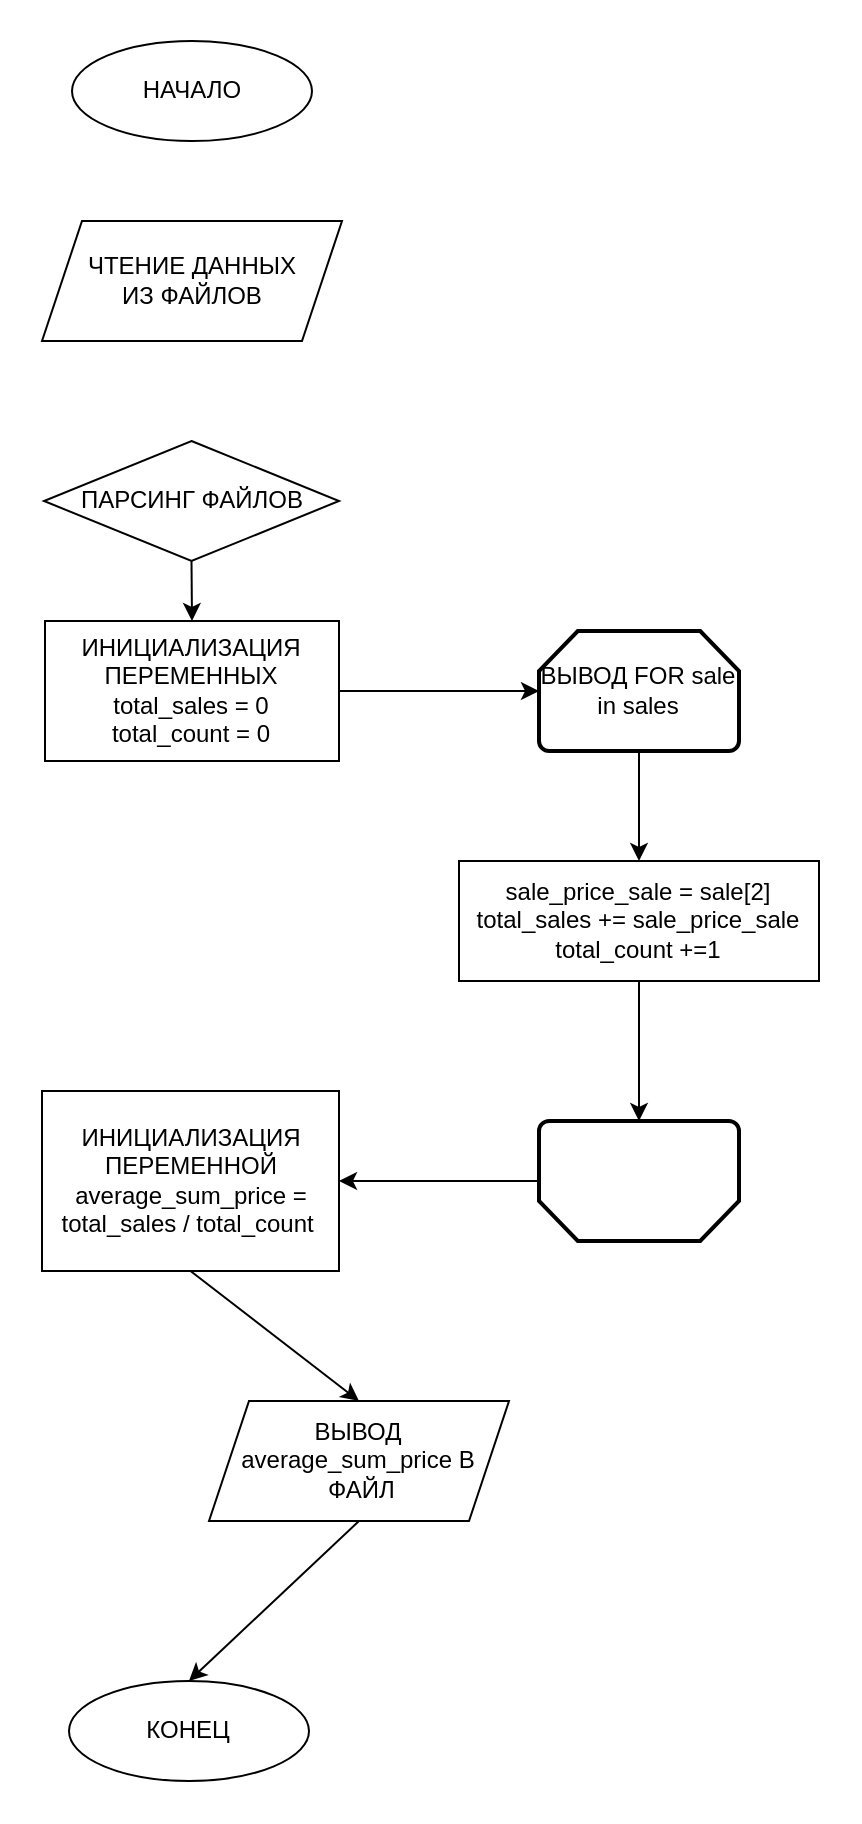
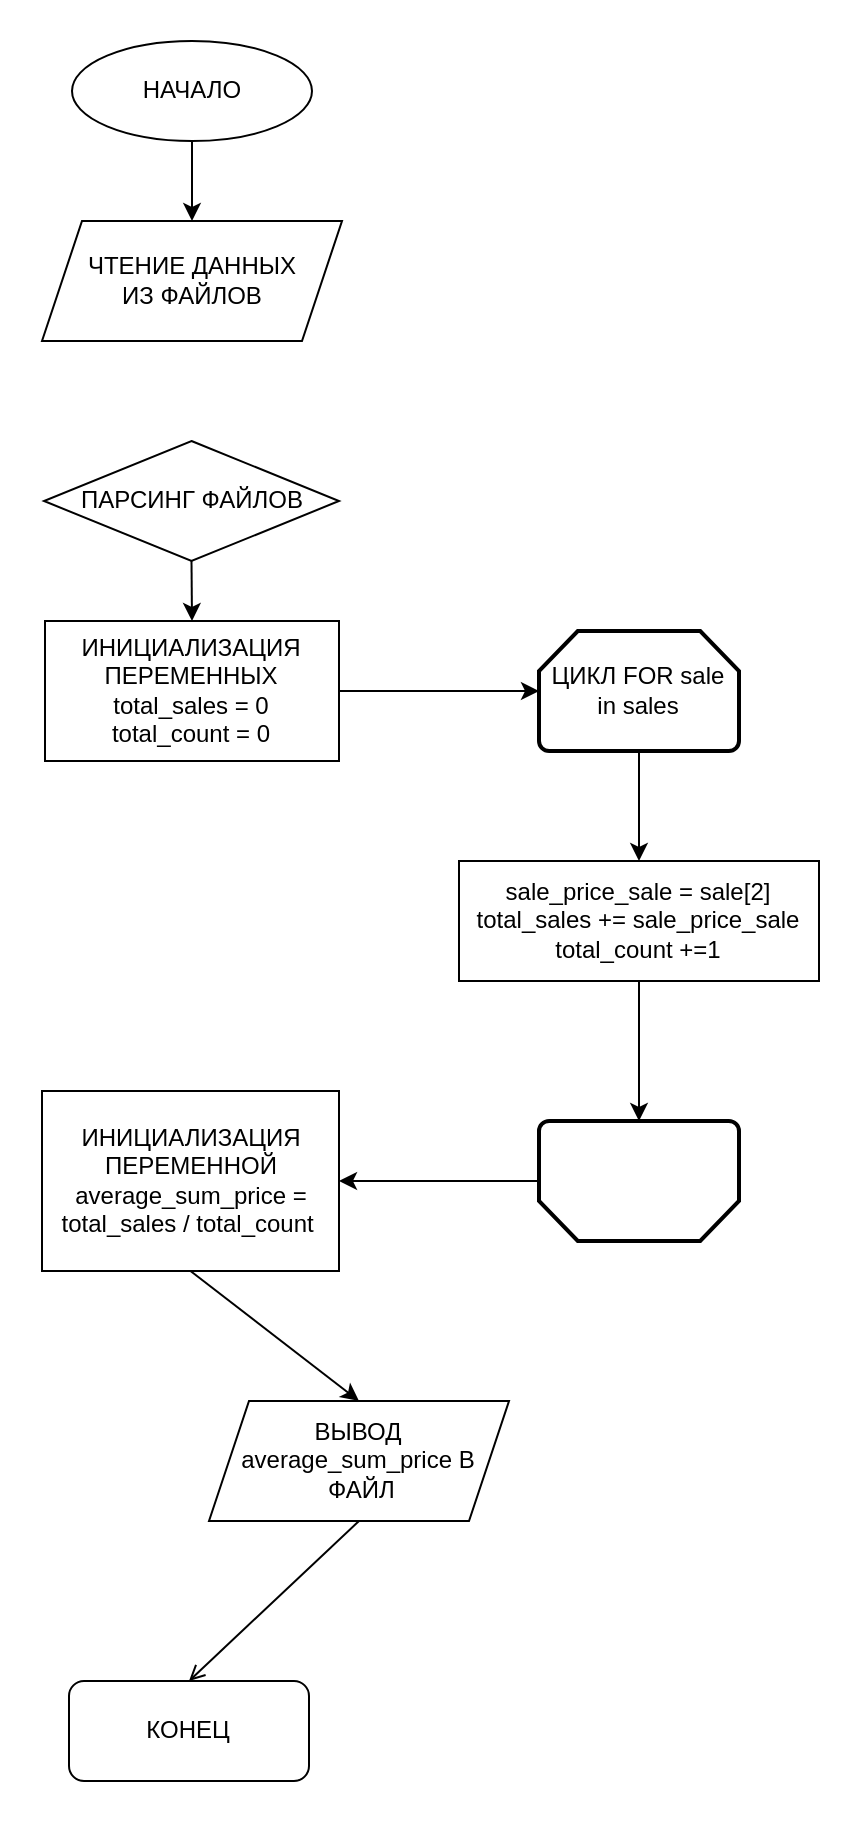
none -> (192, 174)
(639, 691) -> (639, 691)
(200, 1671) -> (197, 1673)
(189, 1731) -> (189, 1731)
